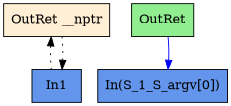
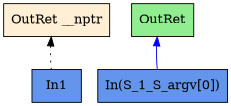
(63, 49) -> none
(169, 49) -> (157, 58)
